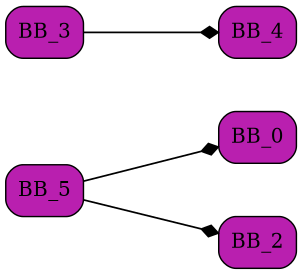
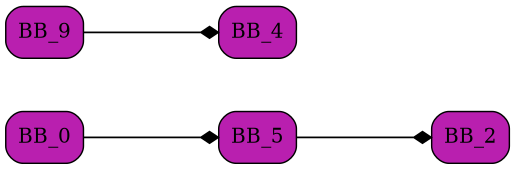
(45, 32) -> (45, 32)
(142, 166) -> (142, 137)
